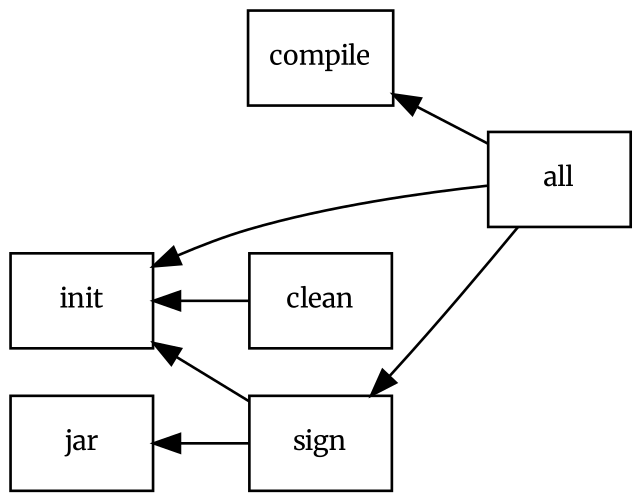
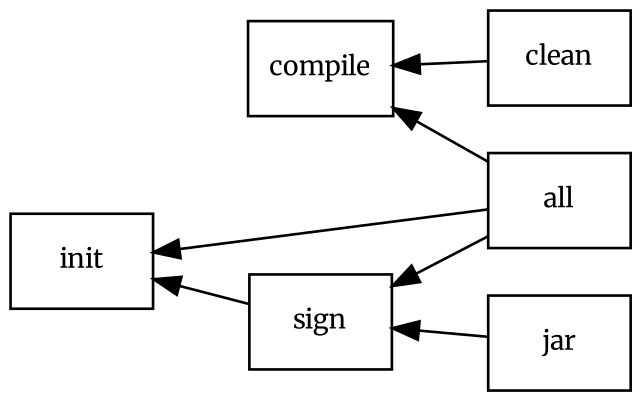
(215, 301) -> (454, 63)
(215, 443) -> (453, 334)
